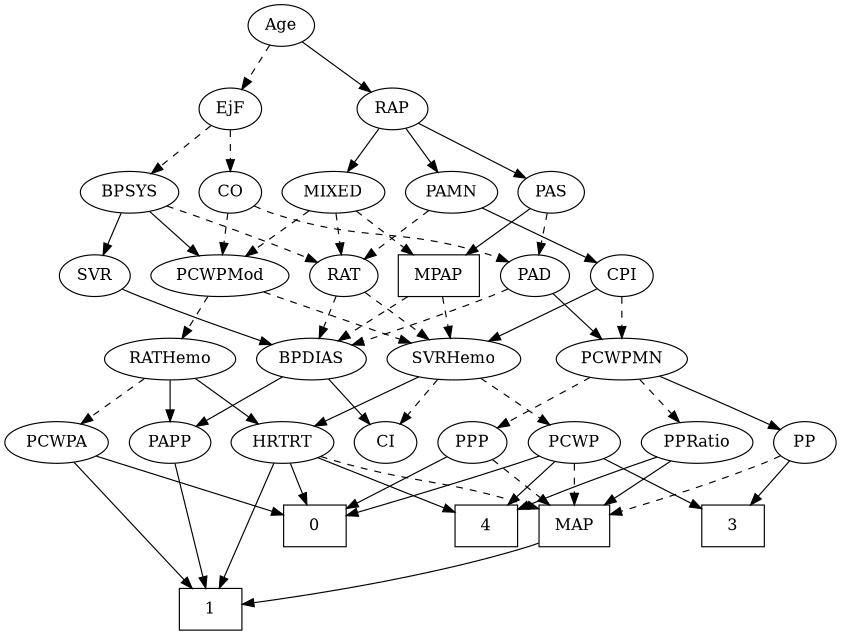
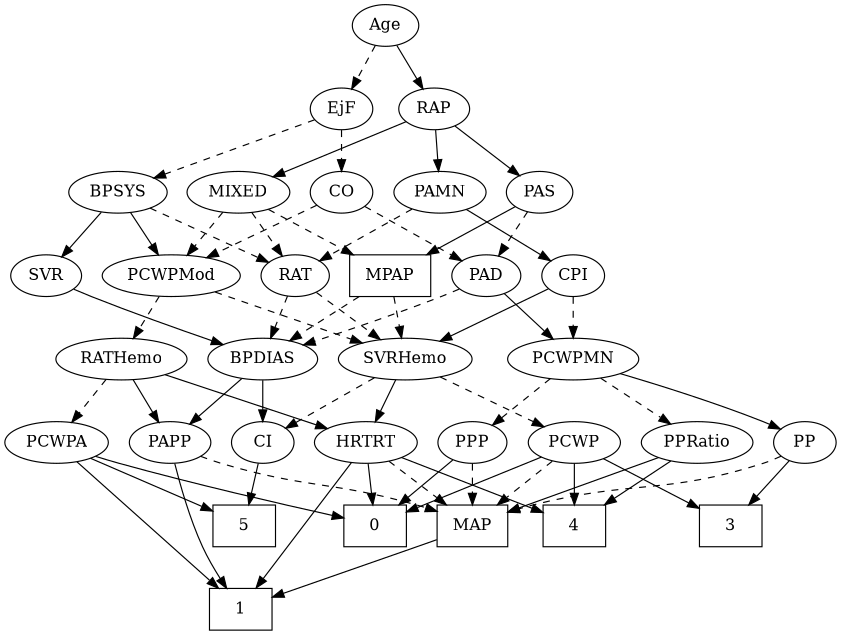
none -> (313, 484)
none -> (244, 526)
